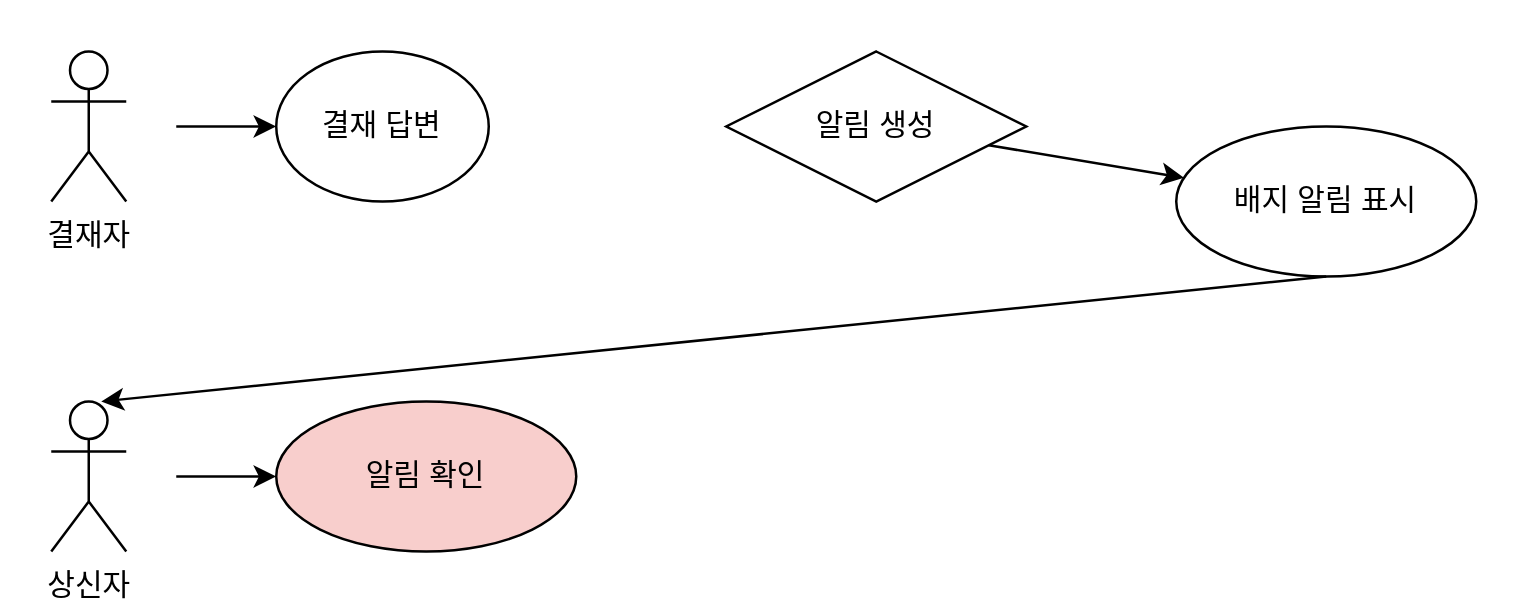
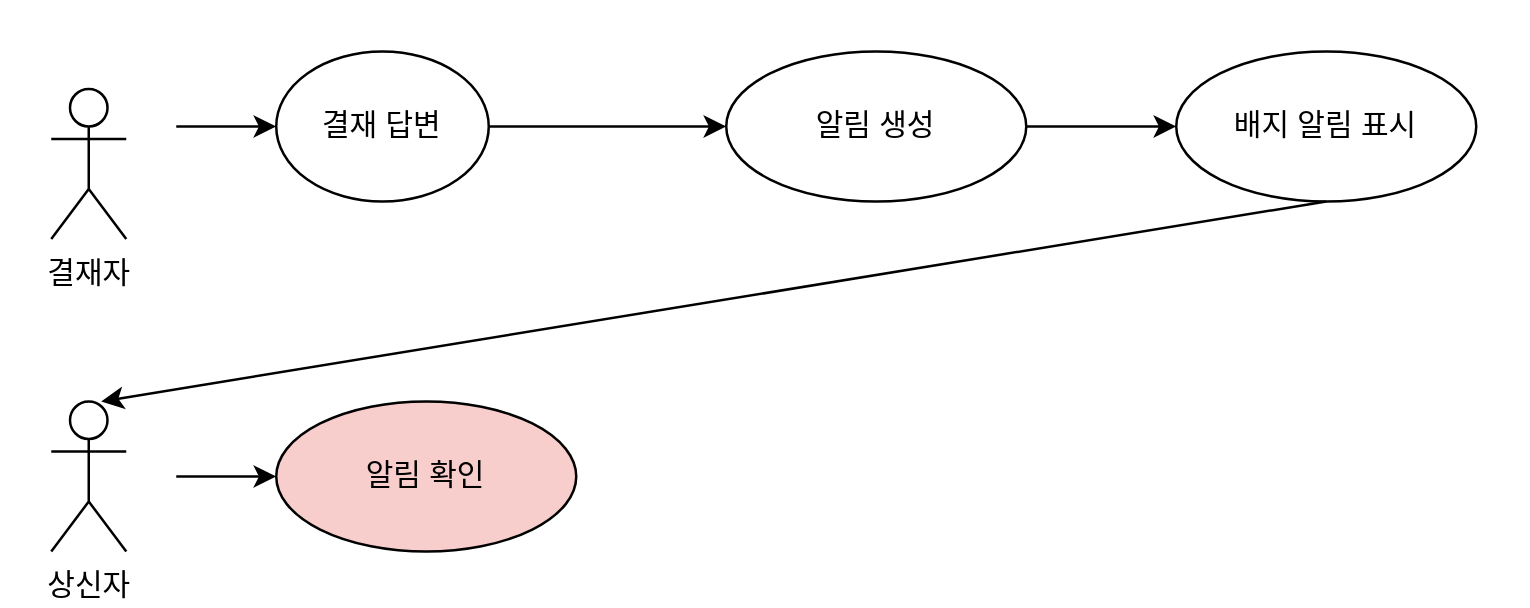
(89, 126) -> (89, 164)
none -> (599, 126)
(876, 126) -> (876, 126)
(1326, 201) -> (1326, 126)
